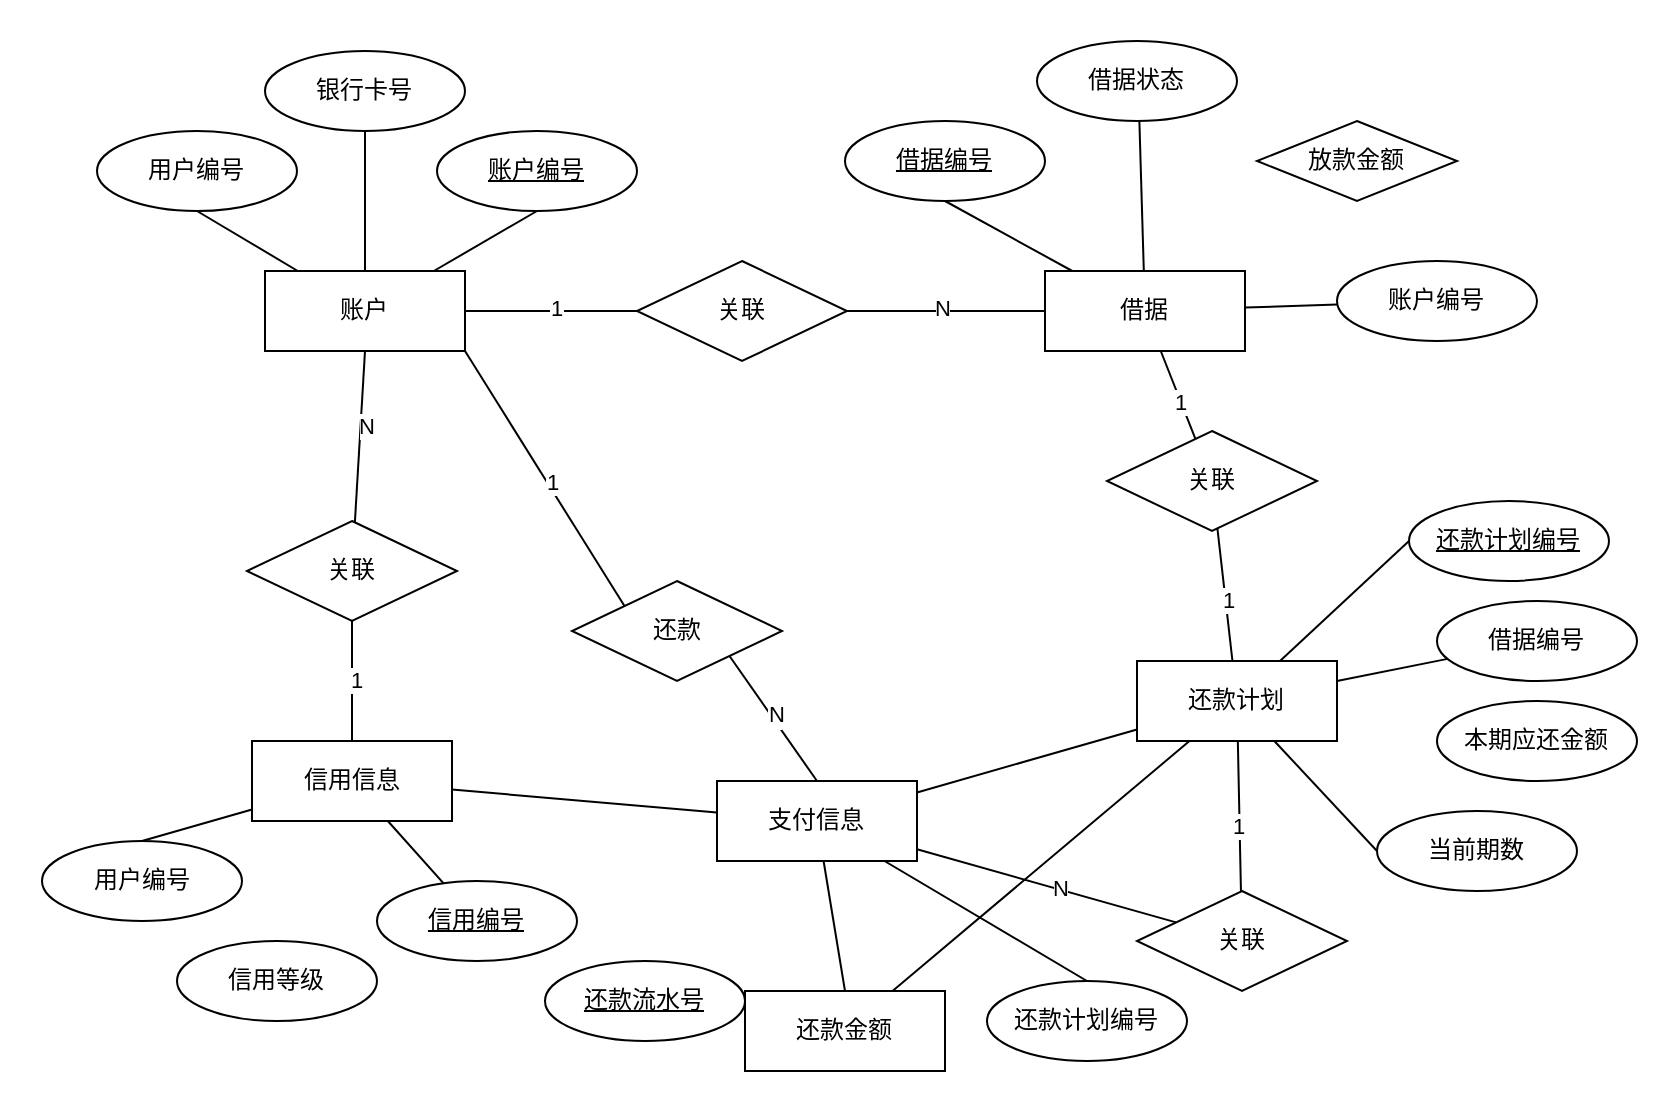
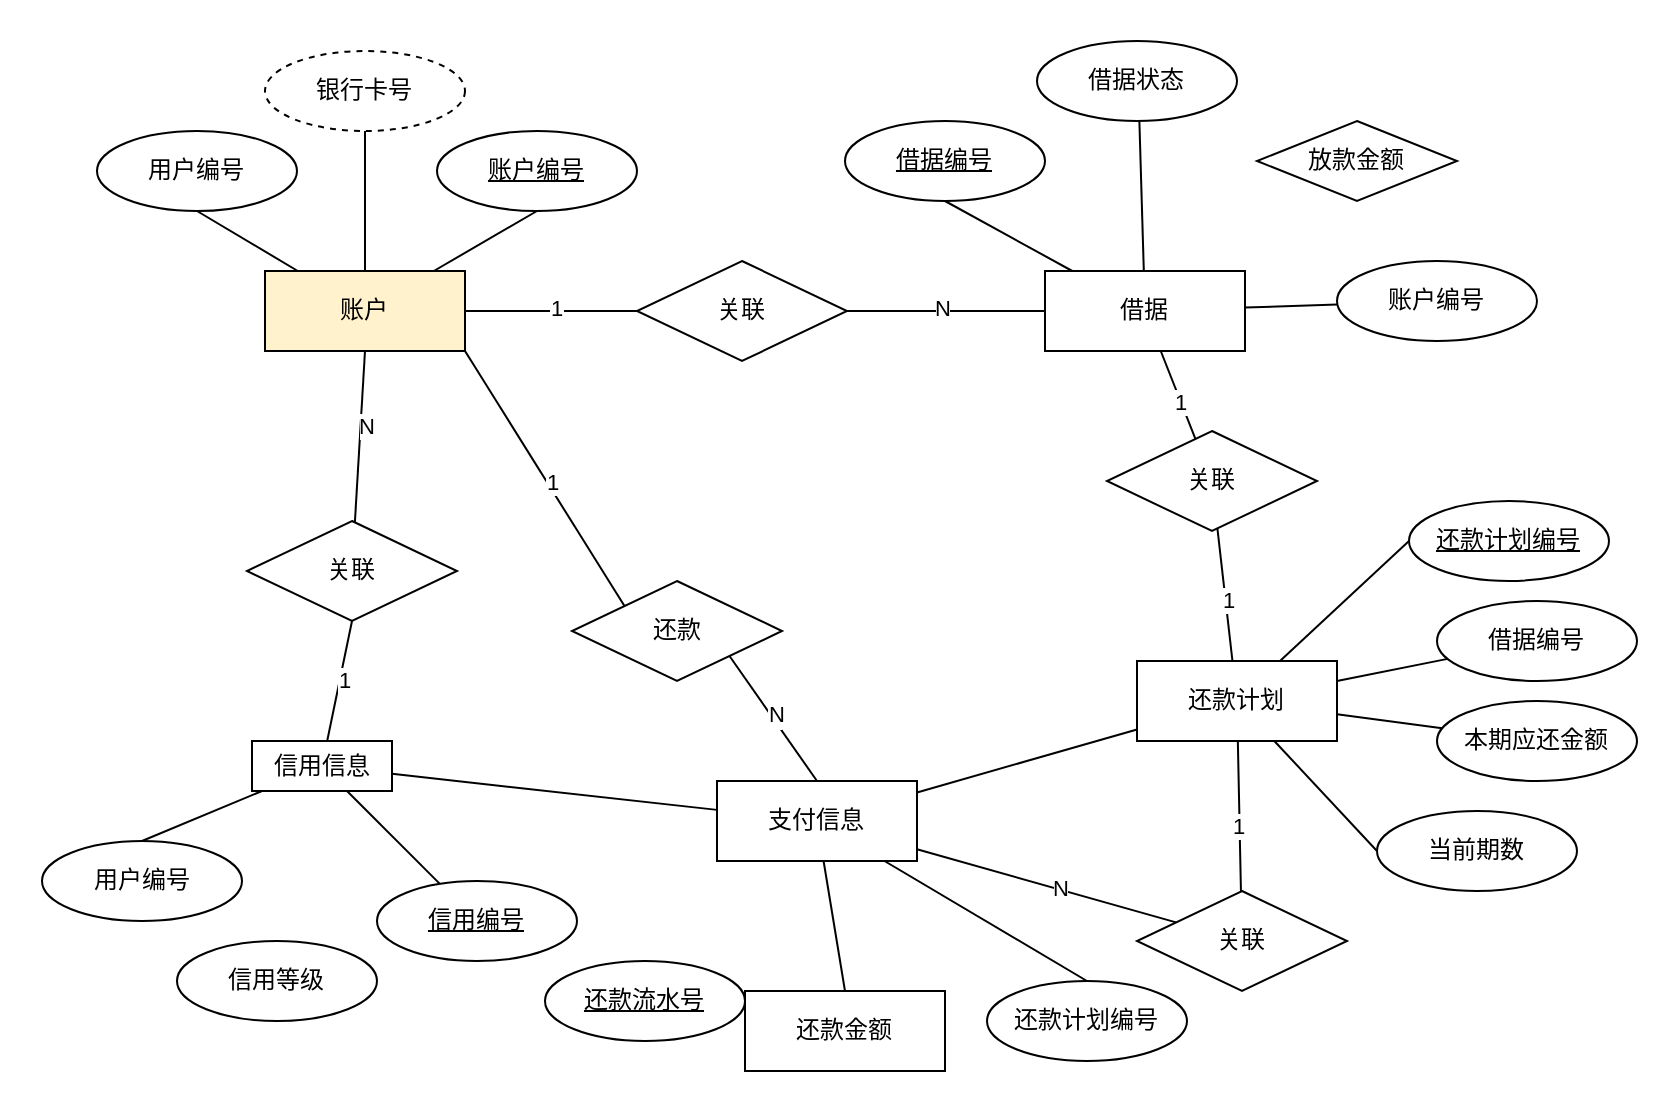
(365, 91) -> (365, 91)
(365, 311) -> (365, 311)
(352, 781) -> (322, 766)
(1109, 809) -> (1390, 721)
